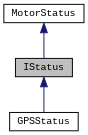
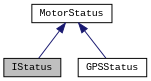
(44, 100) -> (95, 44)
